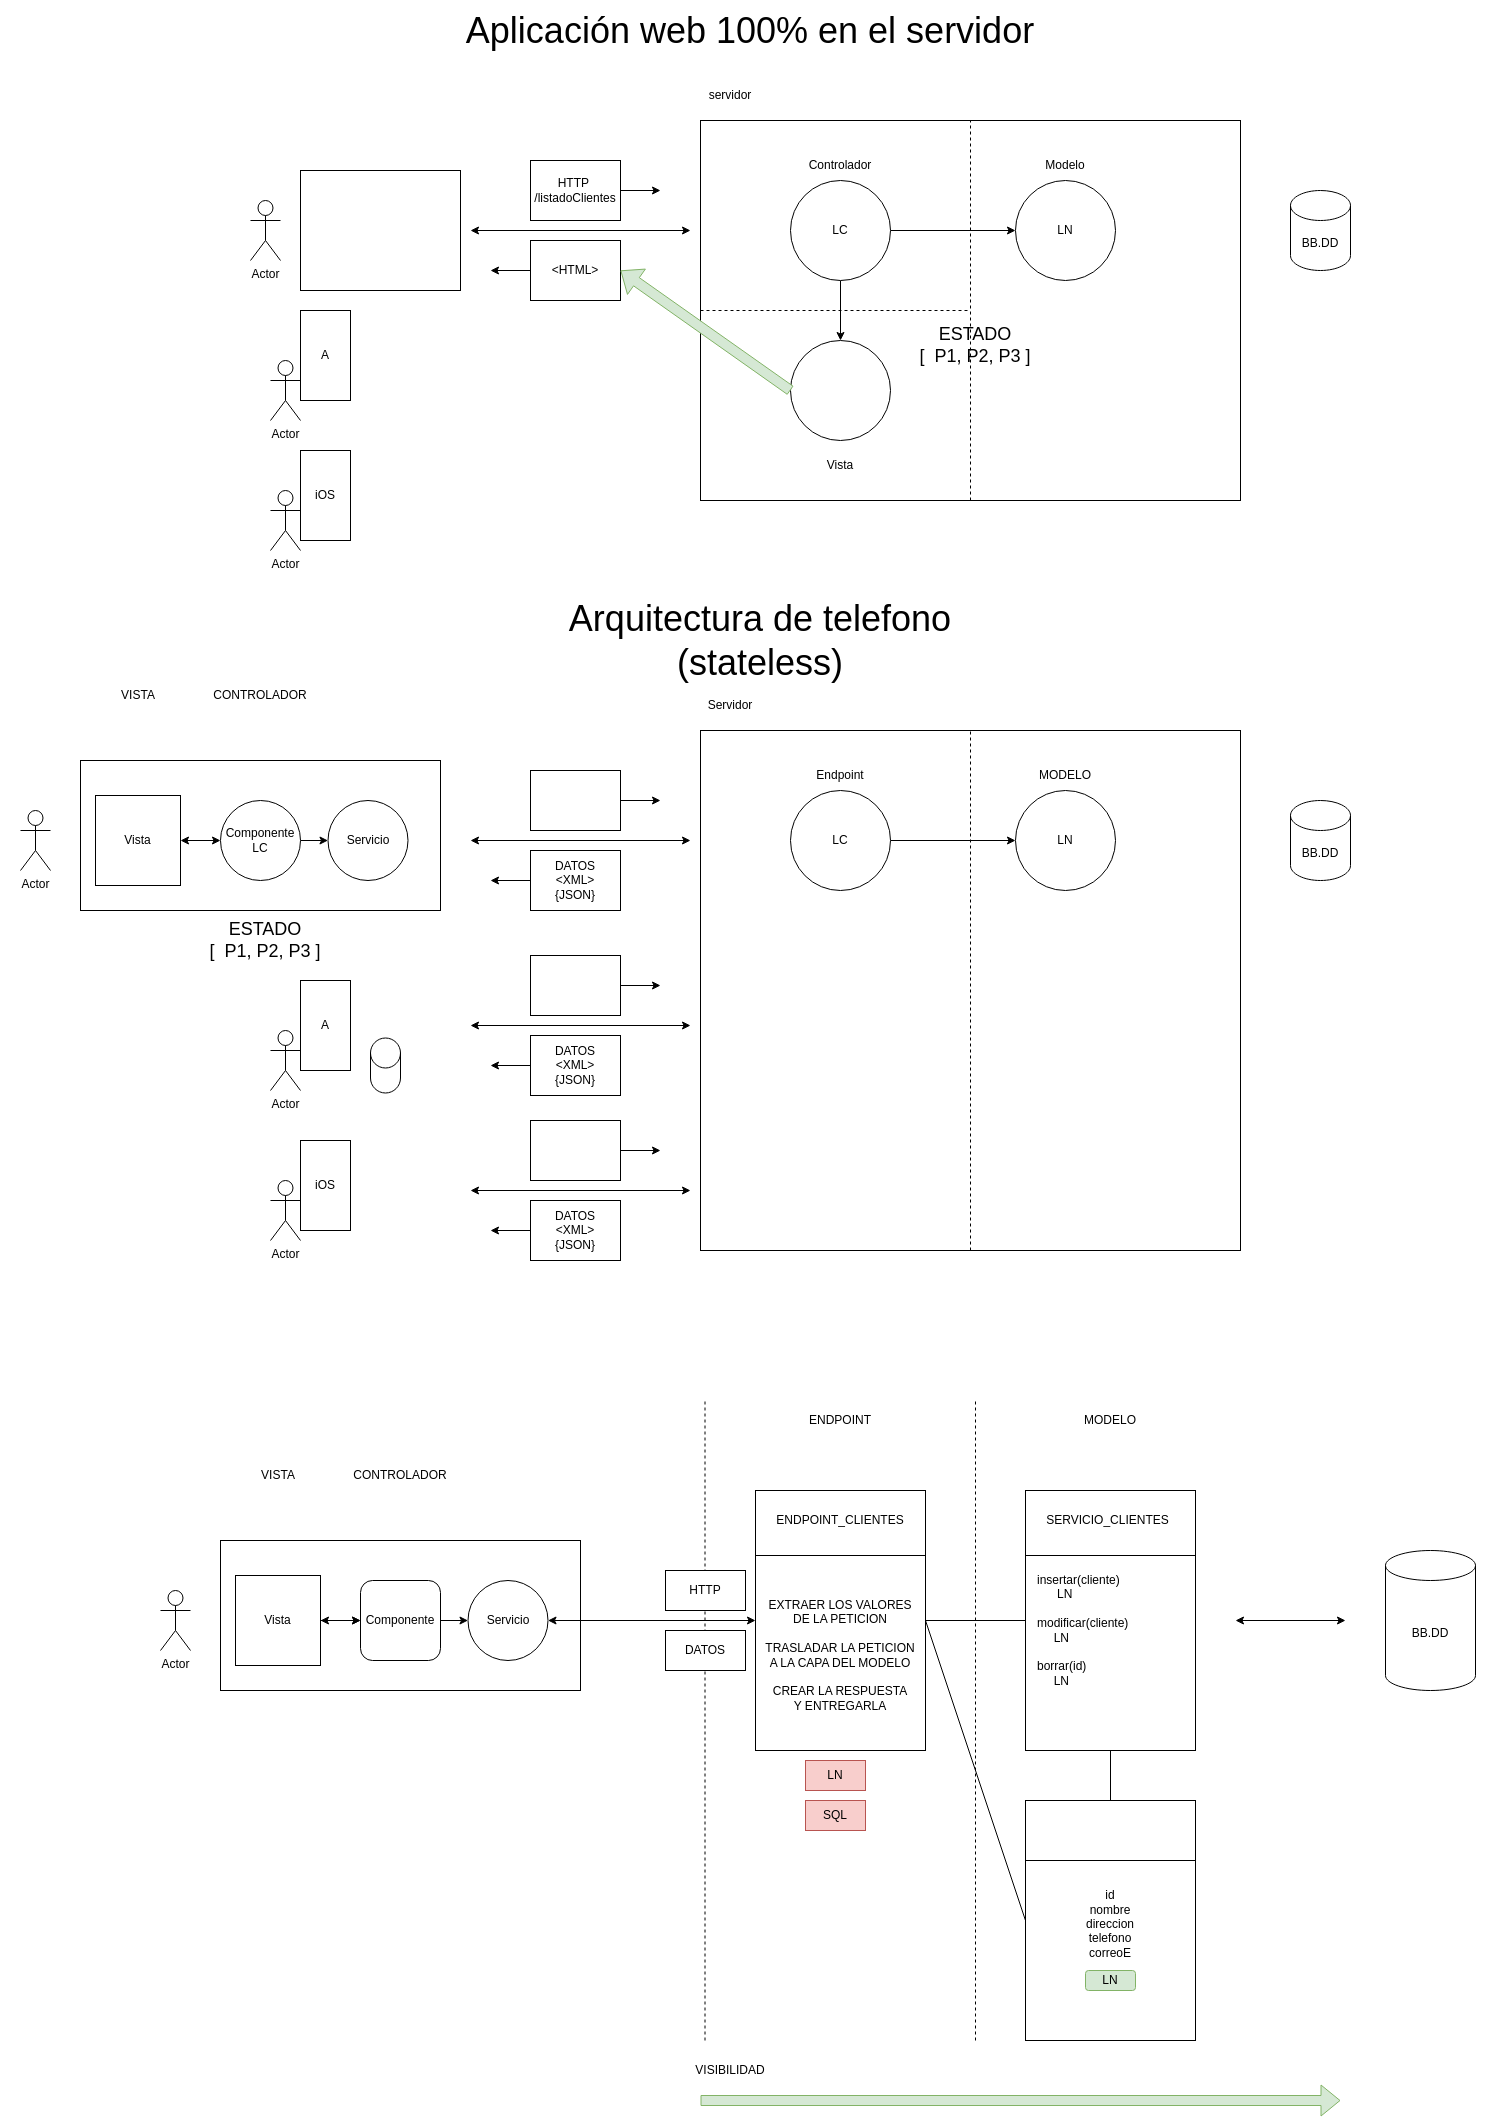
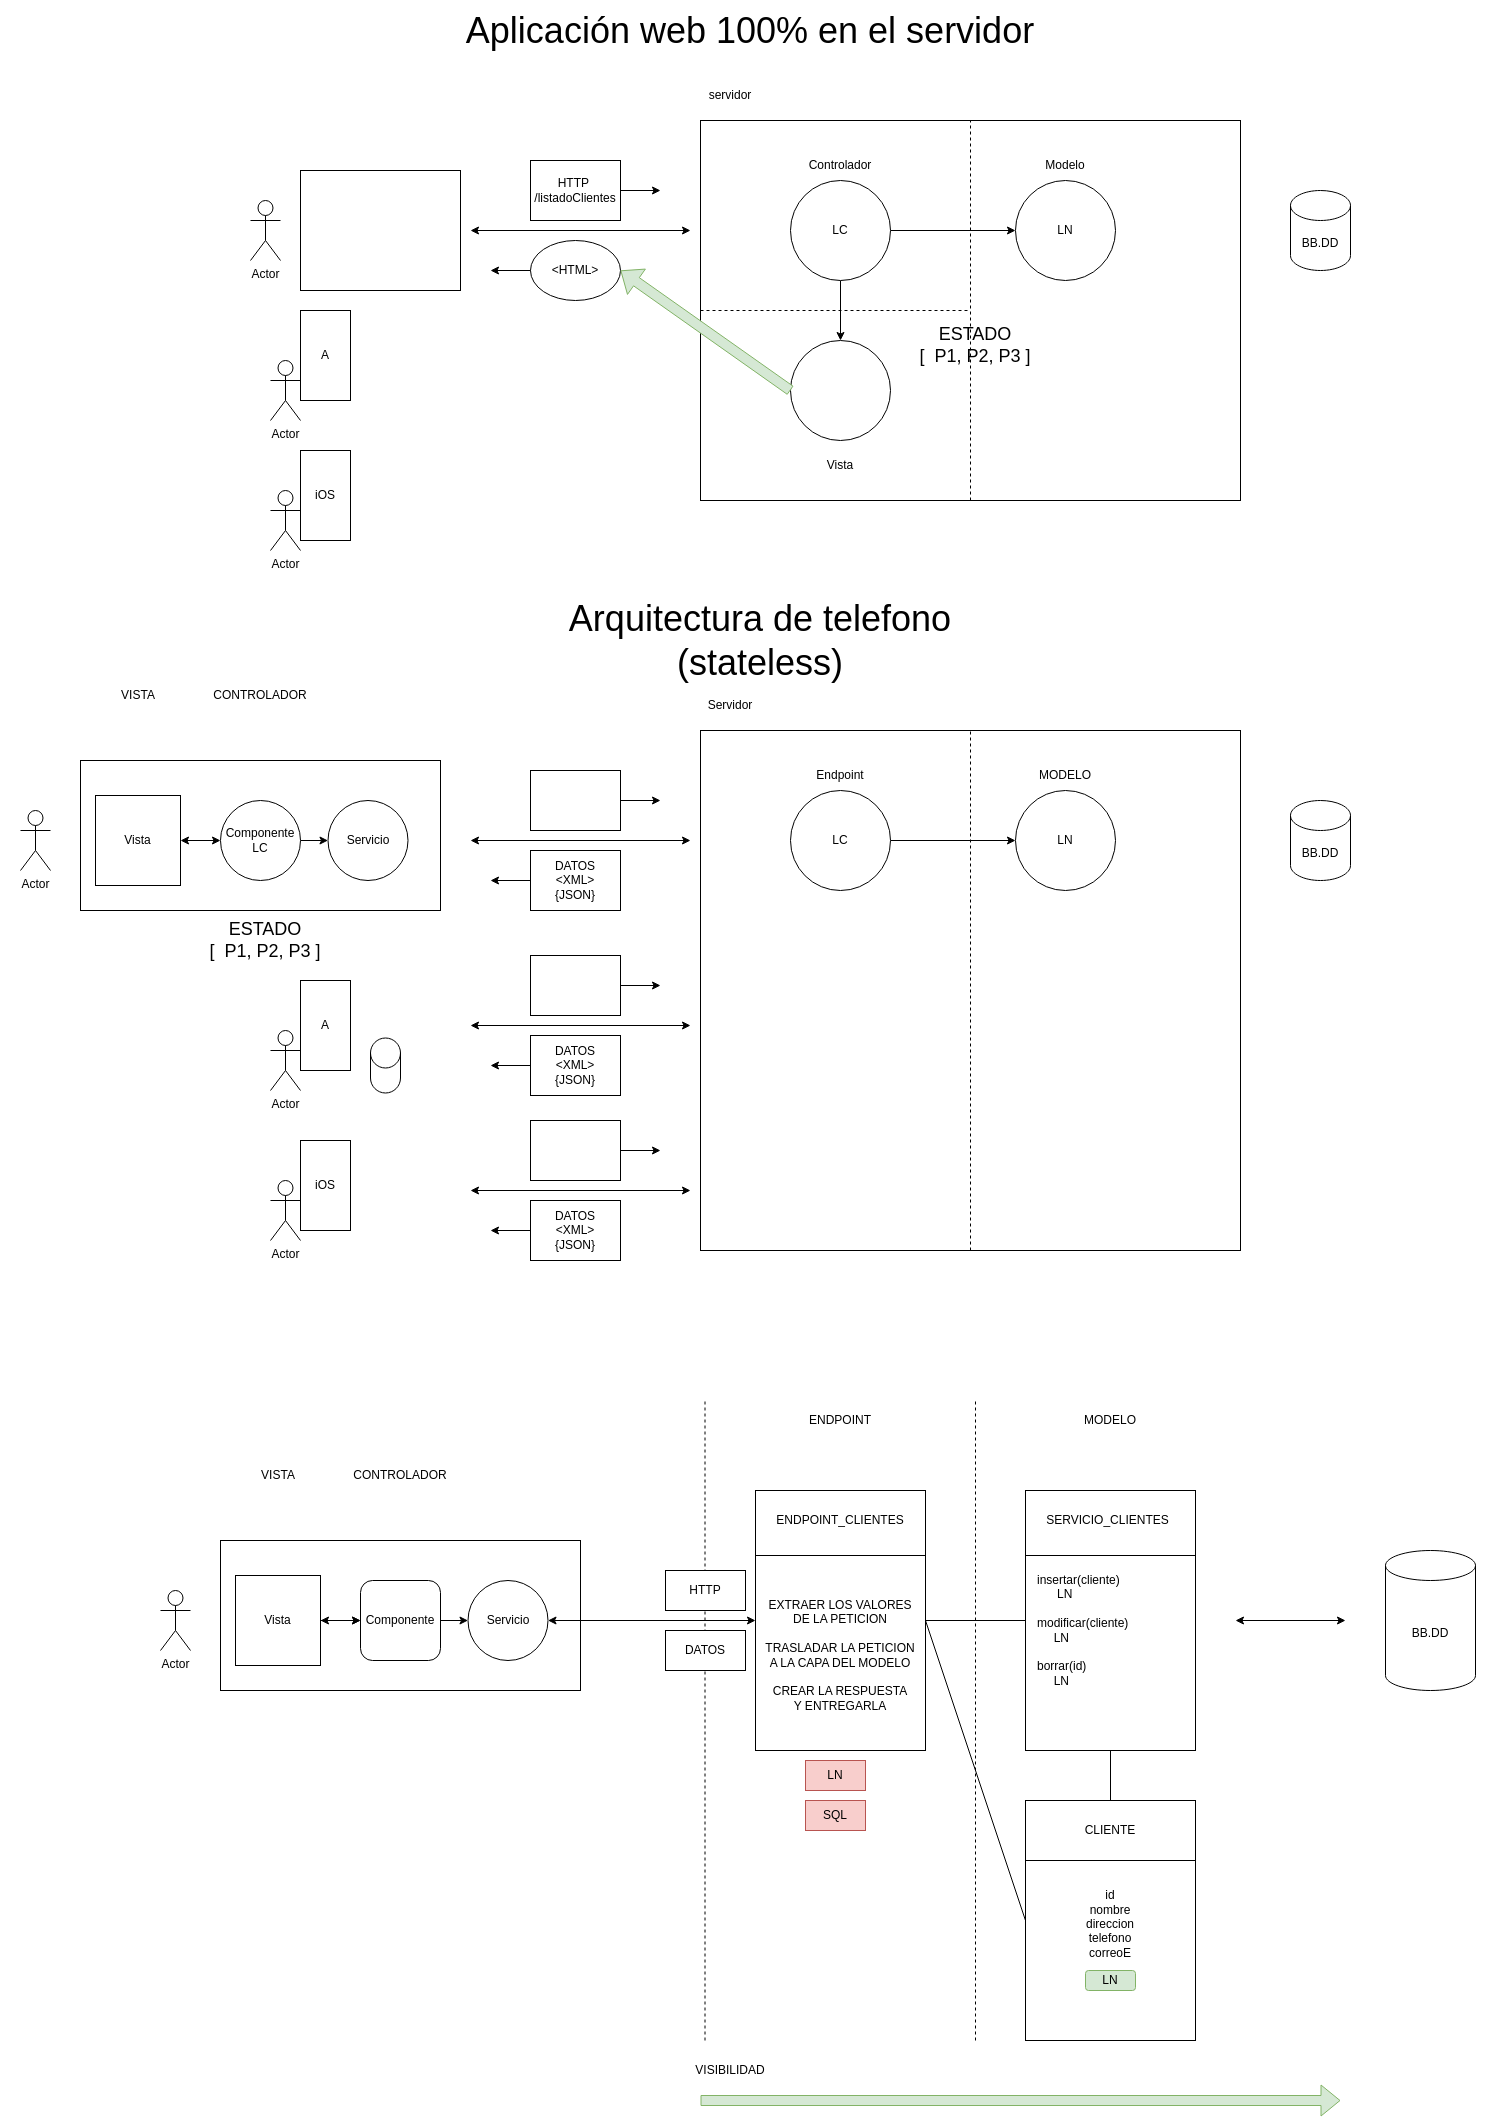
(576, 271) -> (576, 271)
none -> (1111, 1831)
